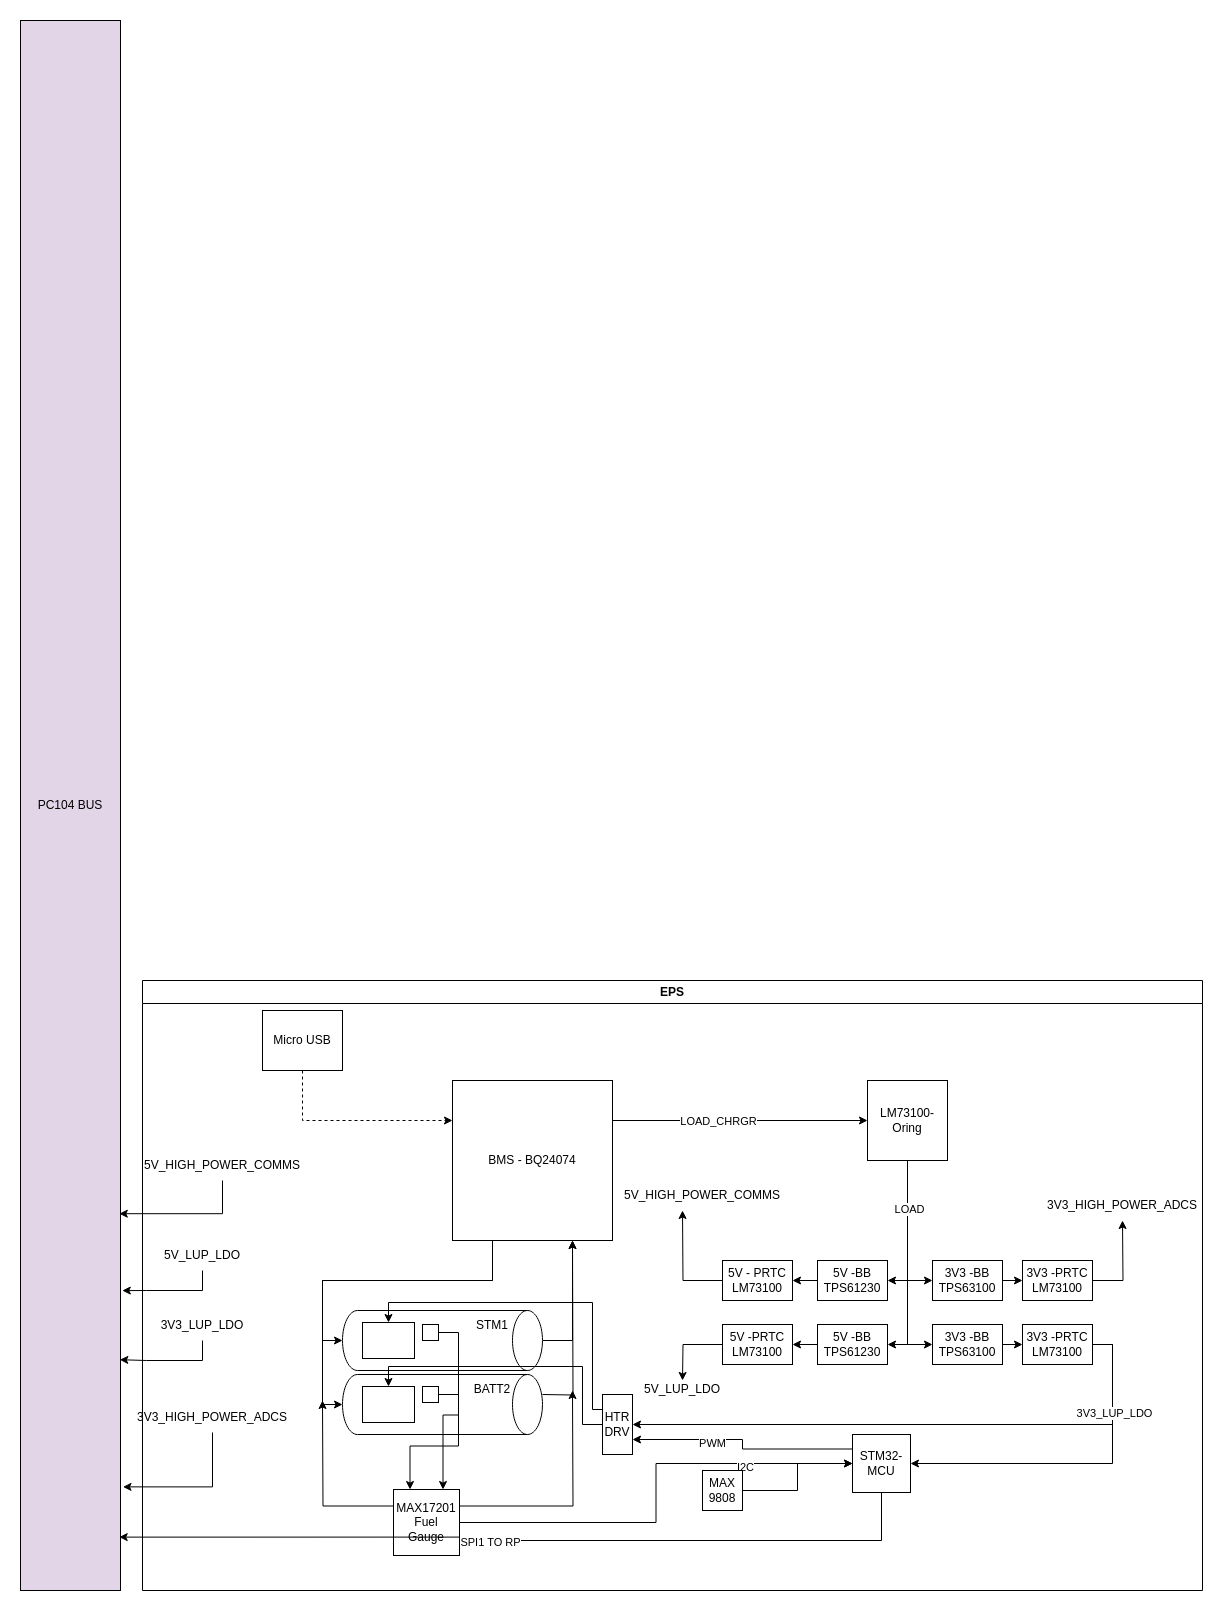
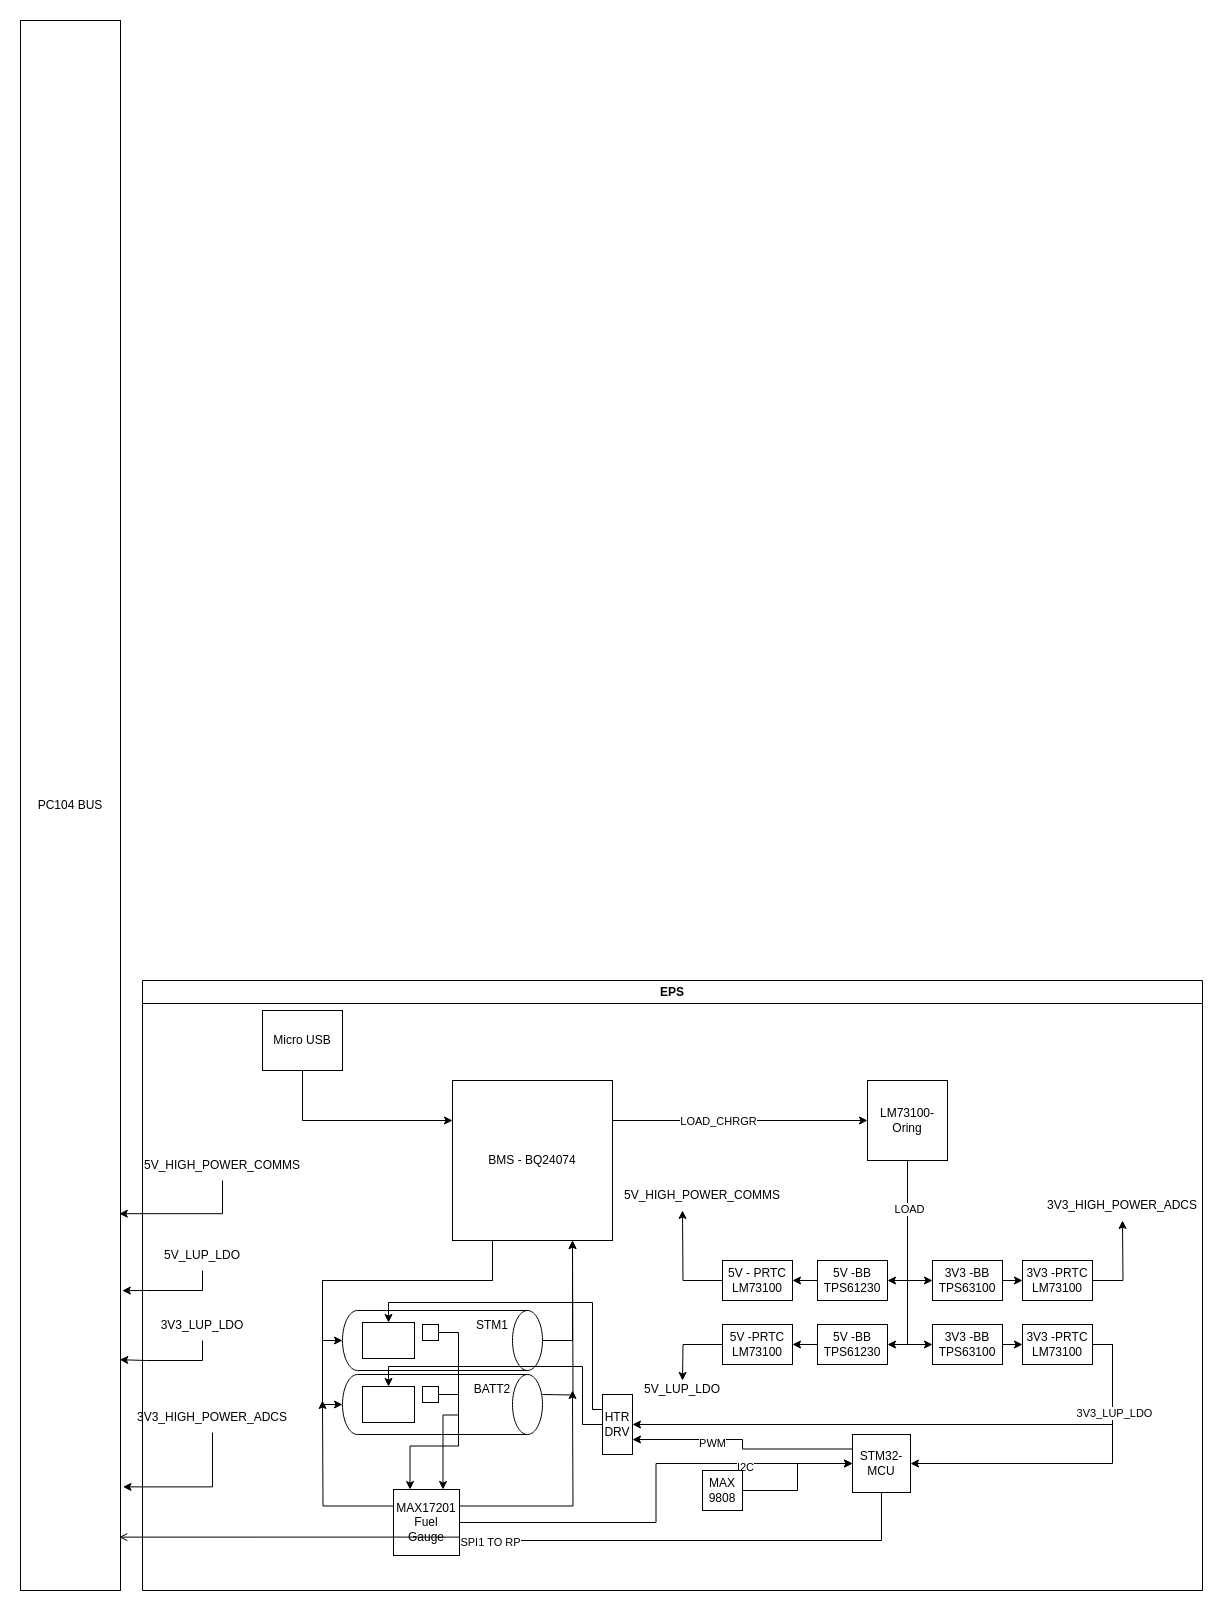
(71, 806) -> (71, 806)
(350, 1121) -> (350, 1121)
(127, 1537) -> (125, 1537)
